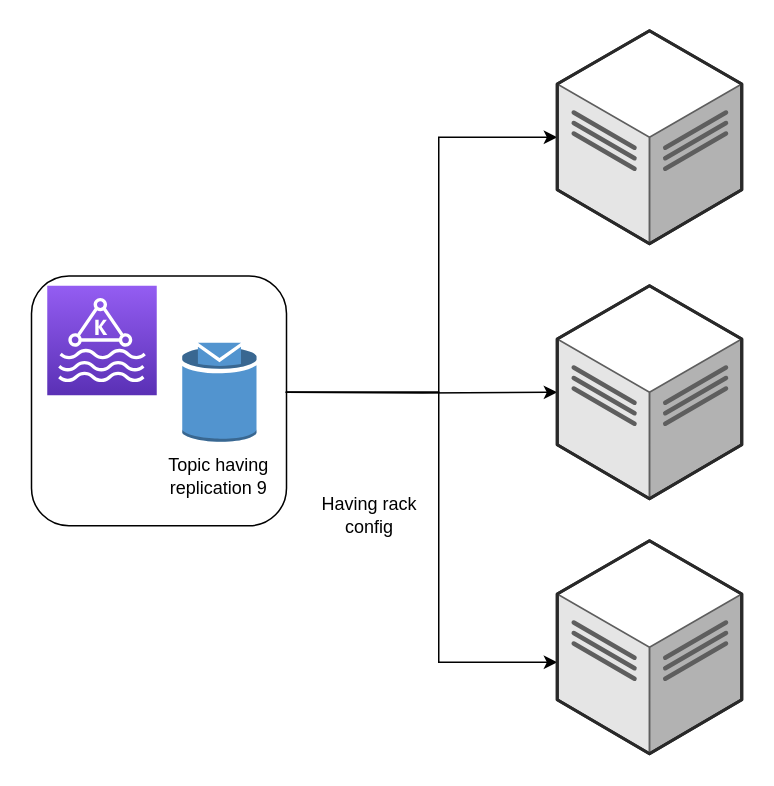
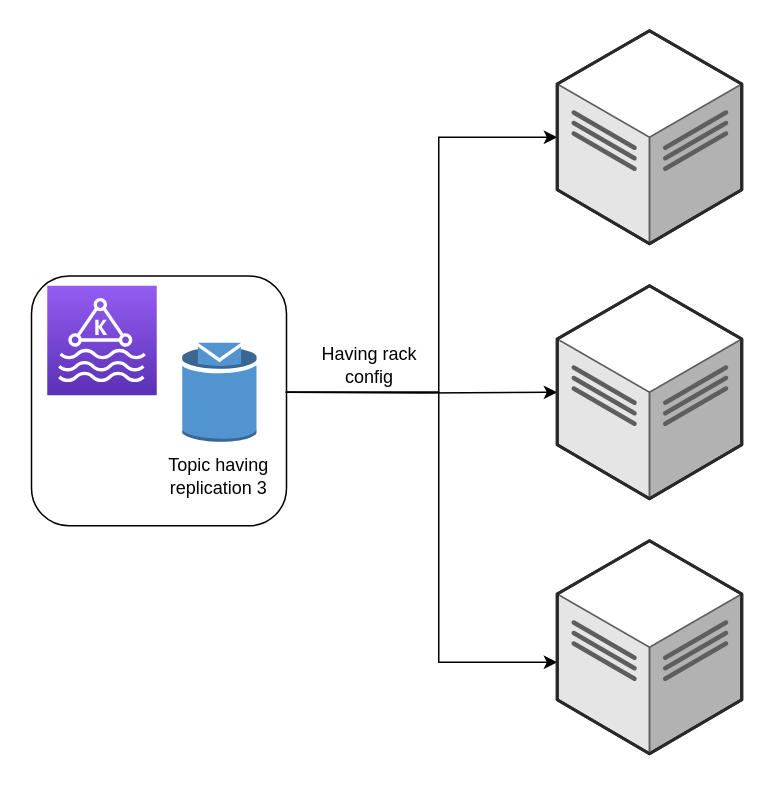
(219, 476) -> (219, 476)
(370, 515) -> (370, 365)
